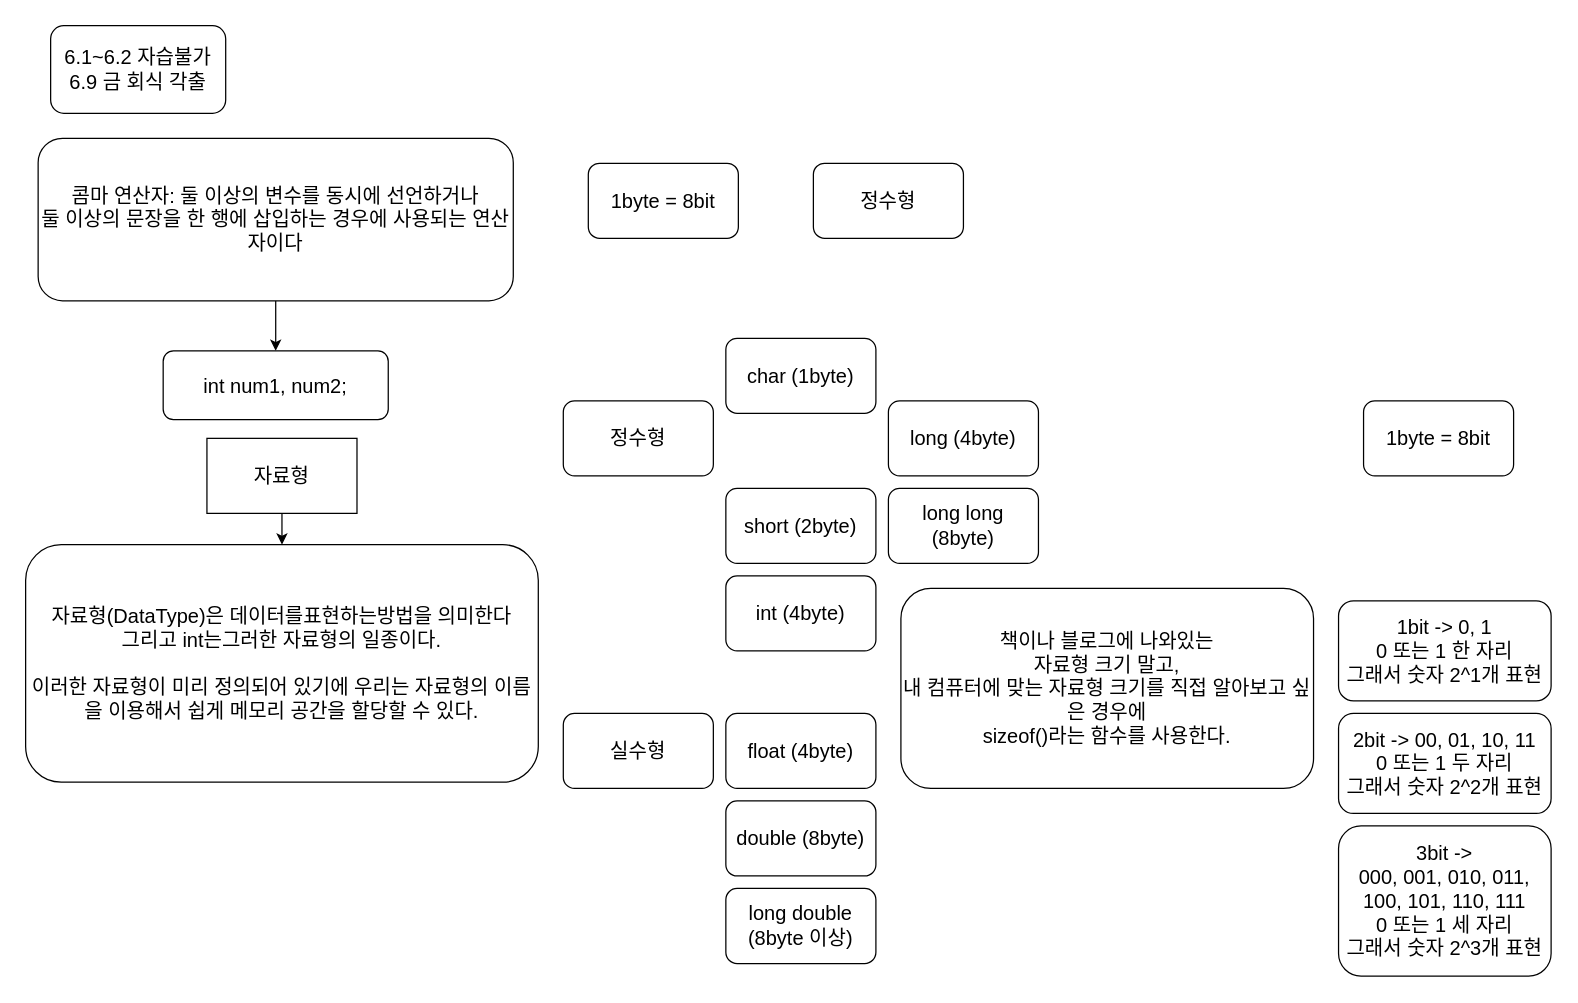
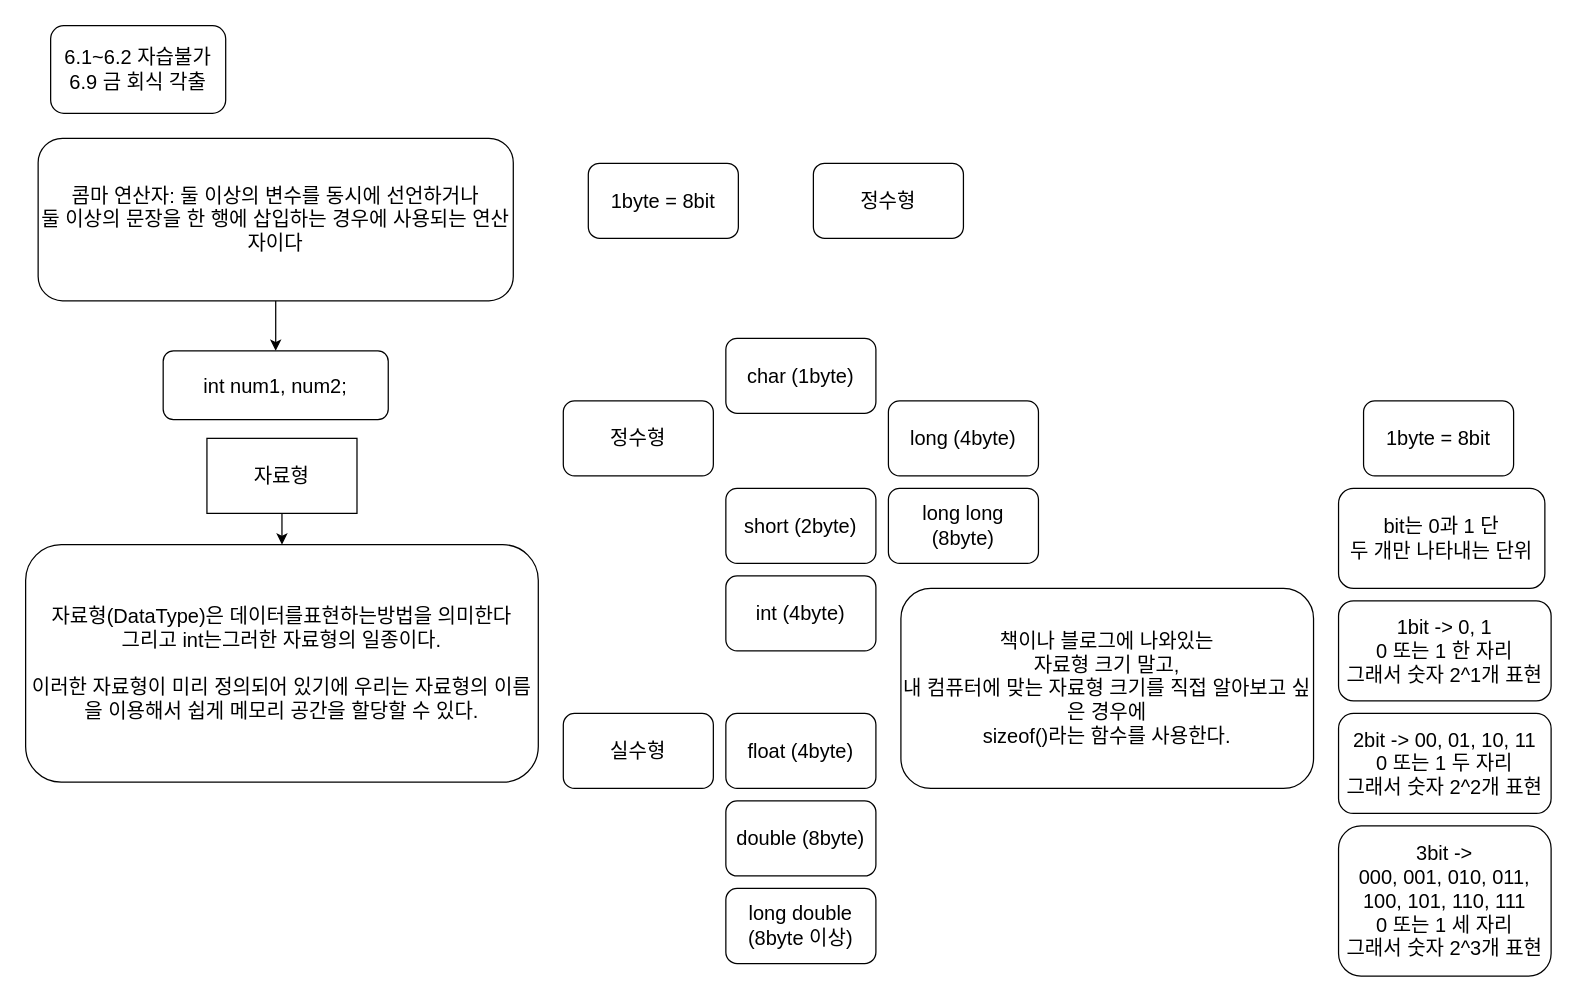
none -> (1441, 538)
